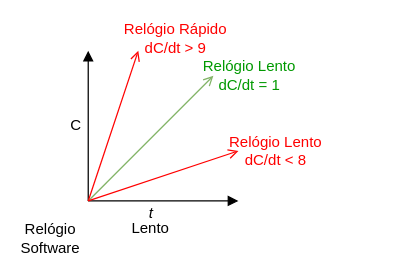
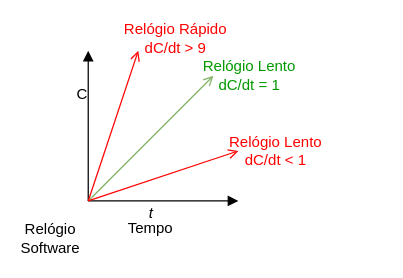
(76, 126) -> (82, 94)
(276, 151) -> (276, 151)
(151, 228) -> (151, 228)
